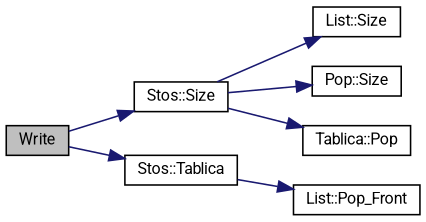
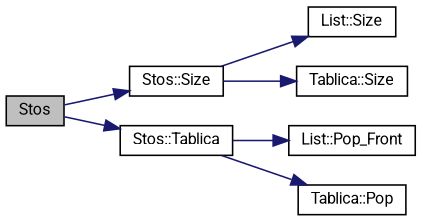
(357, 81) -> (352, 81)
(258, 116) -> (257, 168)
(37, 140) -> (35, 111)
